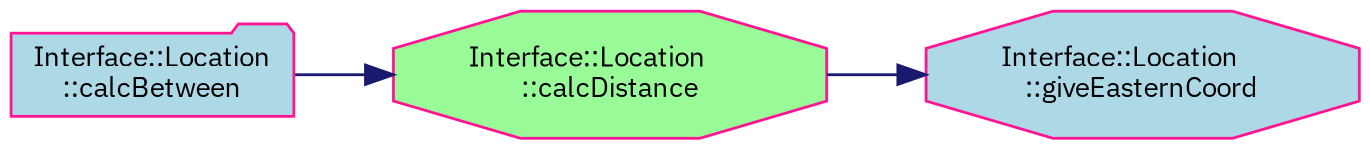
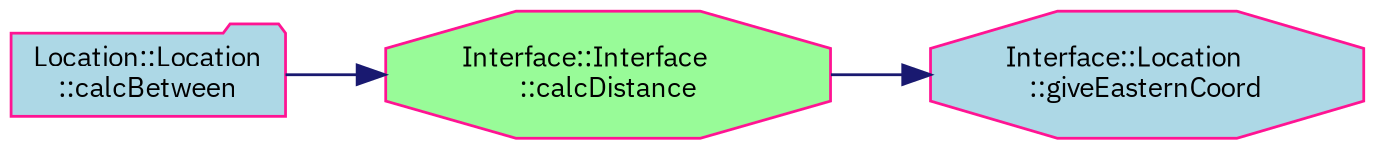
(152, 75) -> (148, 75)
(610, 75) -> (608, 75)
